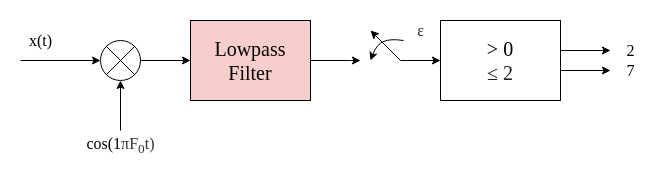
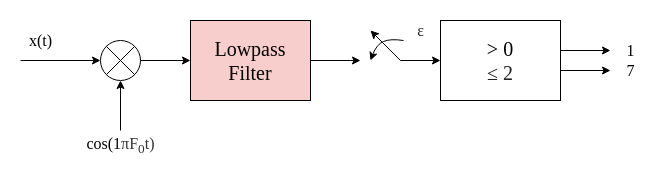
(631, 51) -> (631, 51)
